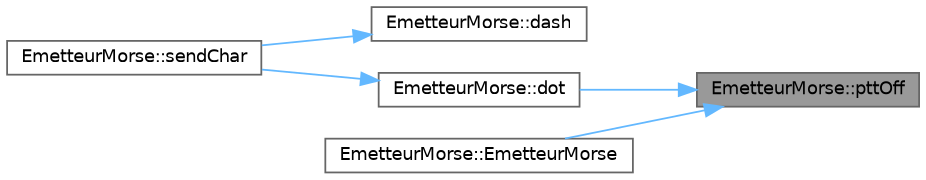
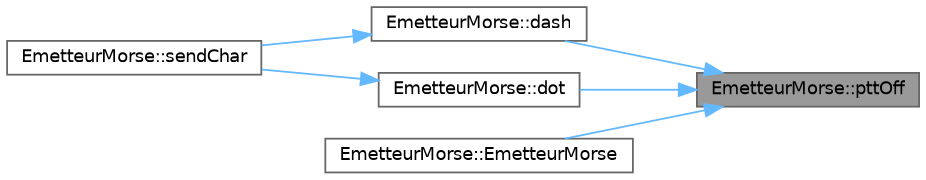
none -> (635, 55)
